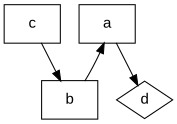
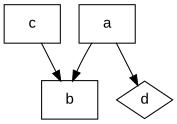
(93, 67) -> (84, 57)
